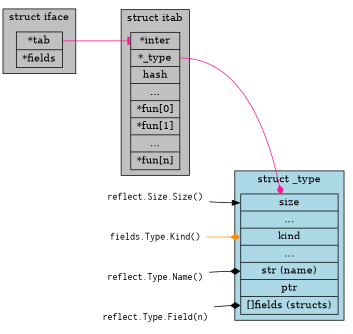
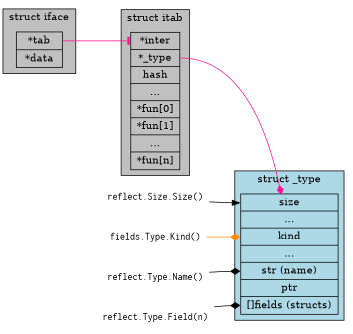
(39, 58) -> (39, 58)
